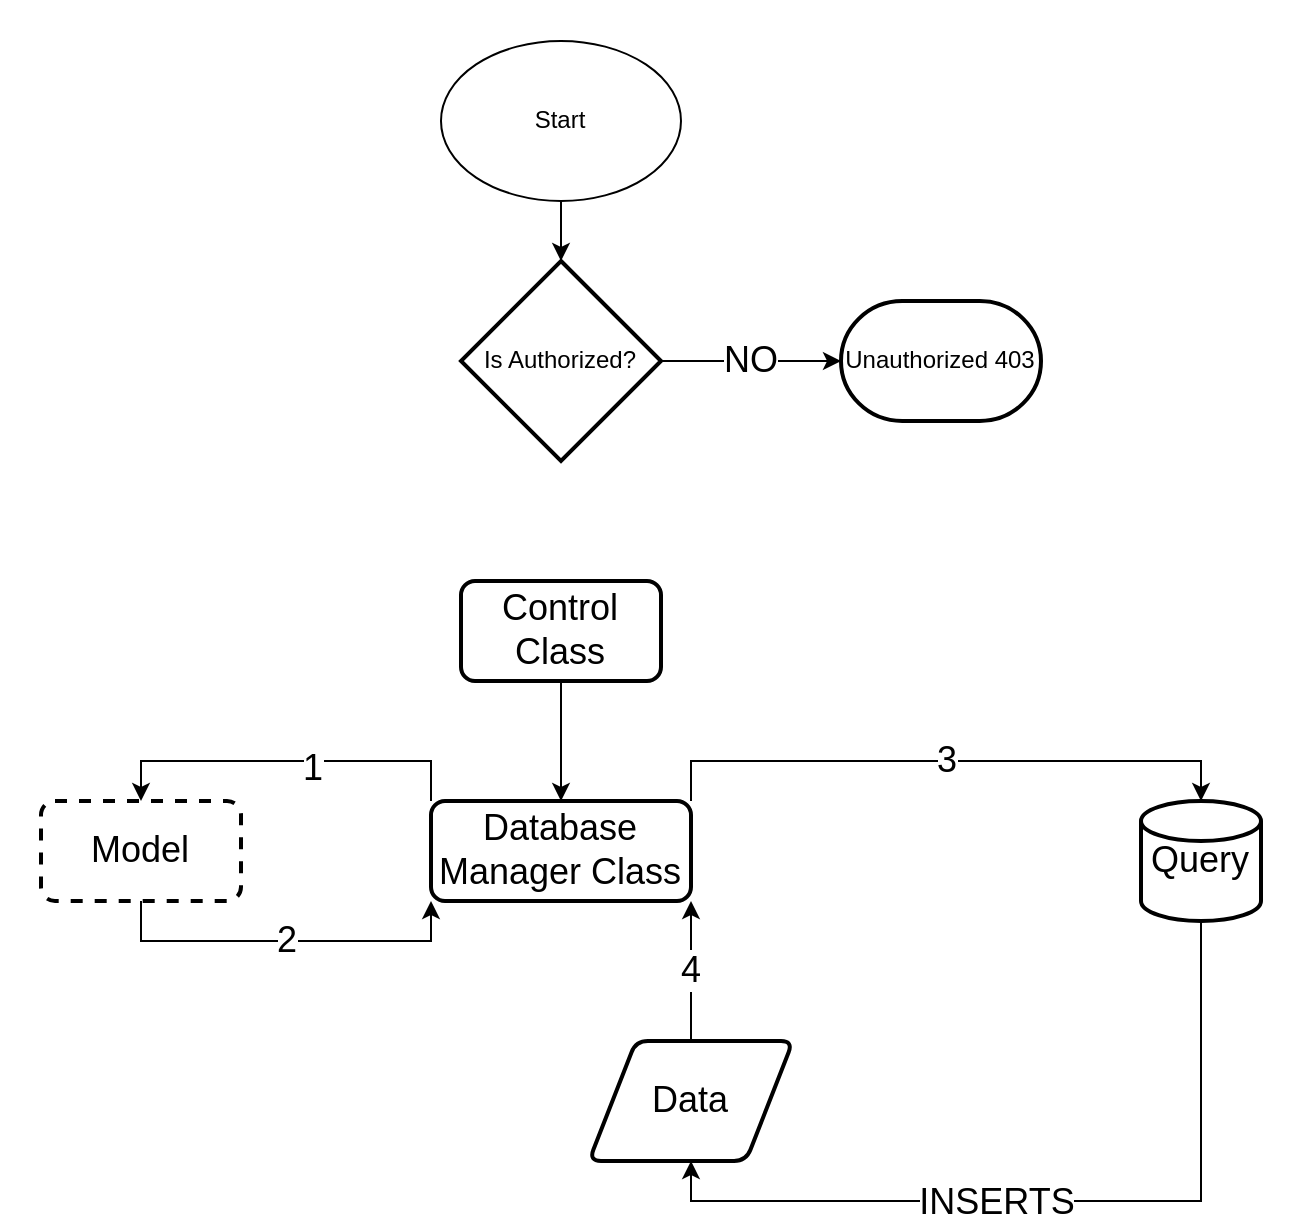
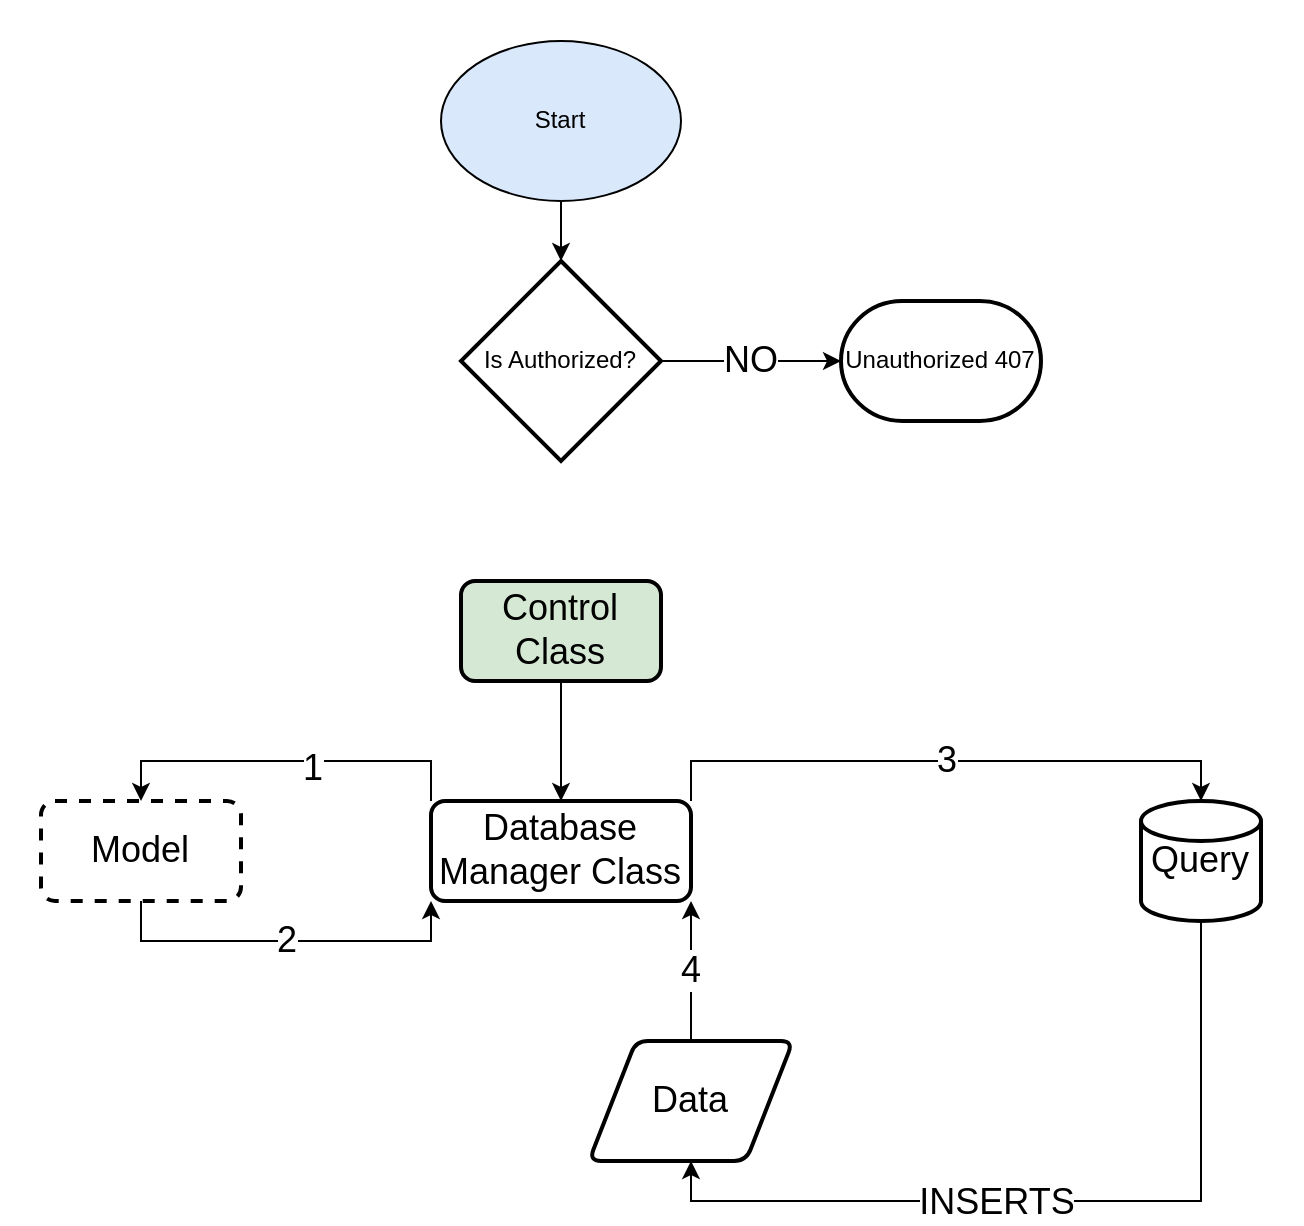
(561, 121) -> (561, 121)
(941, 361) -> (941, 361)
(561, 631) -> (561, 631)
